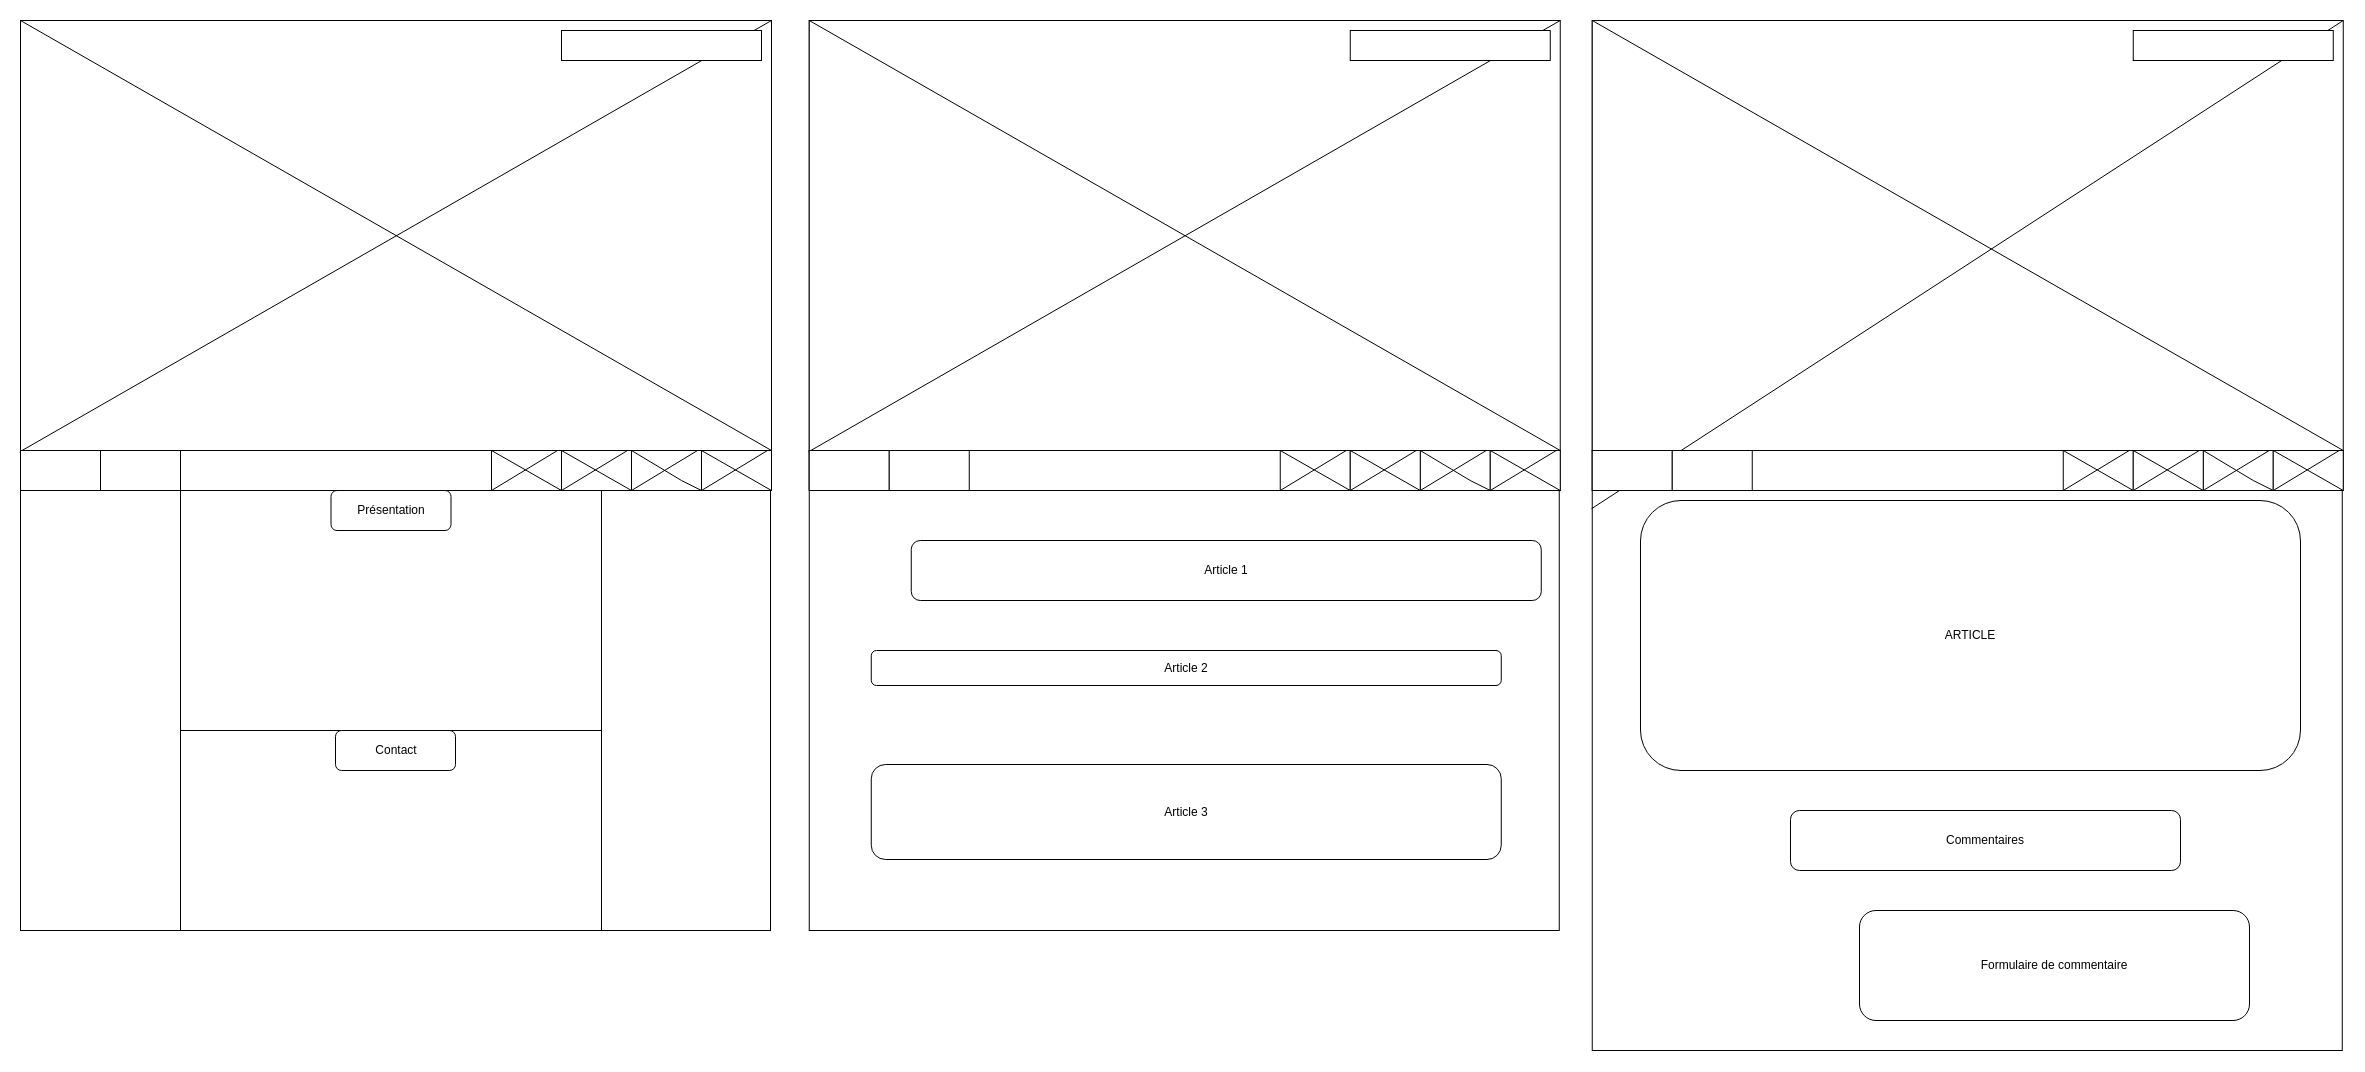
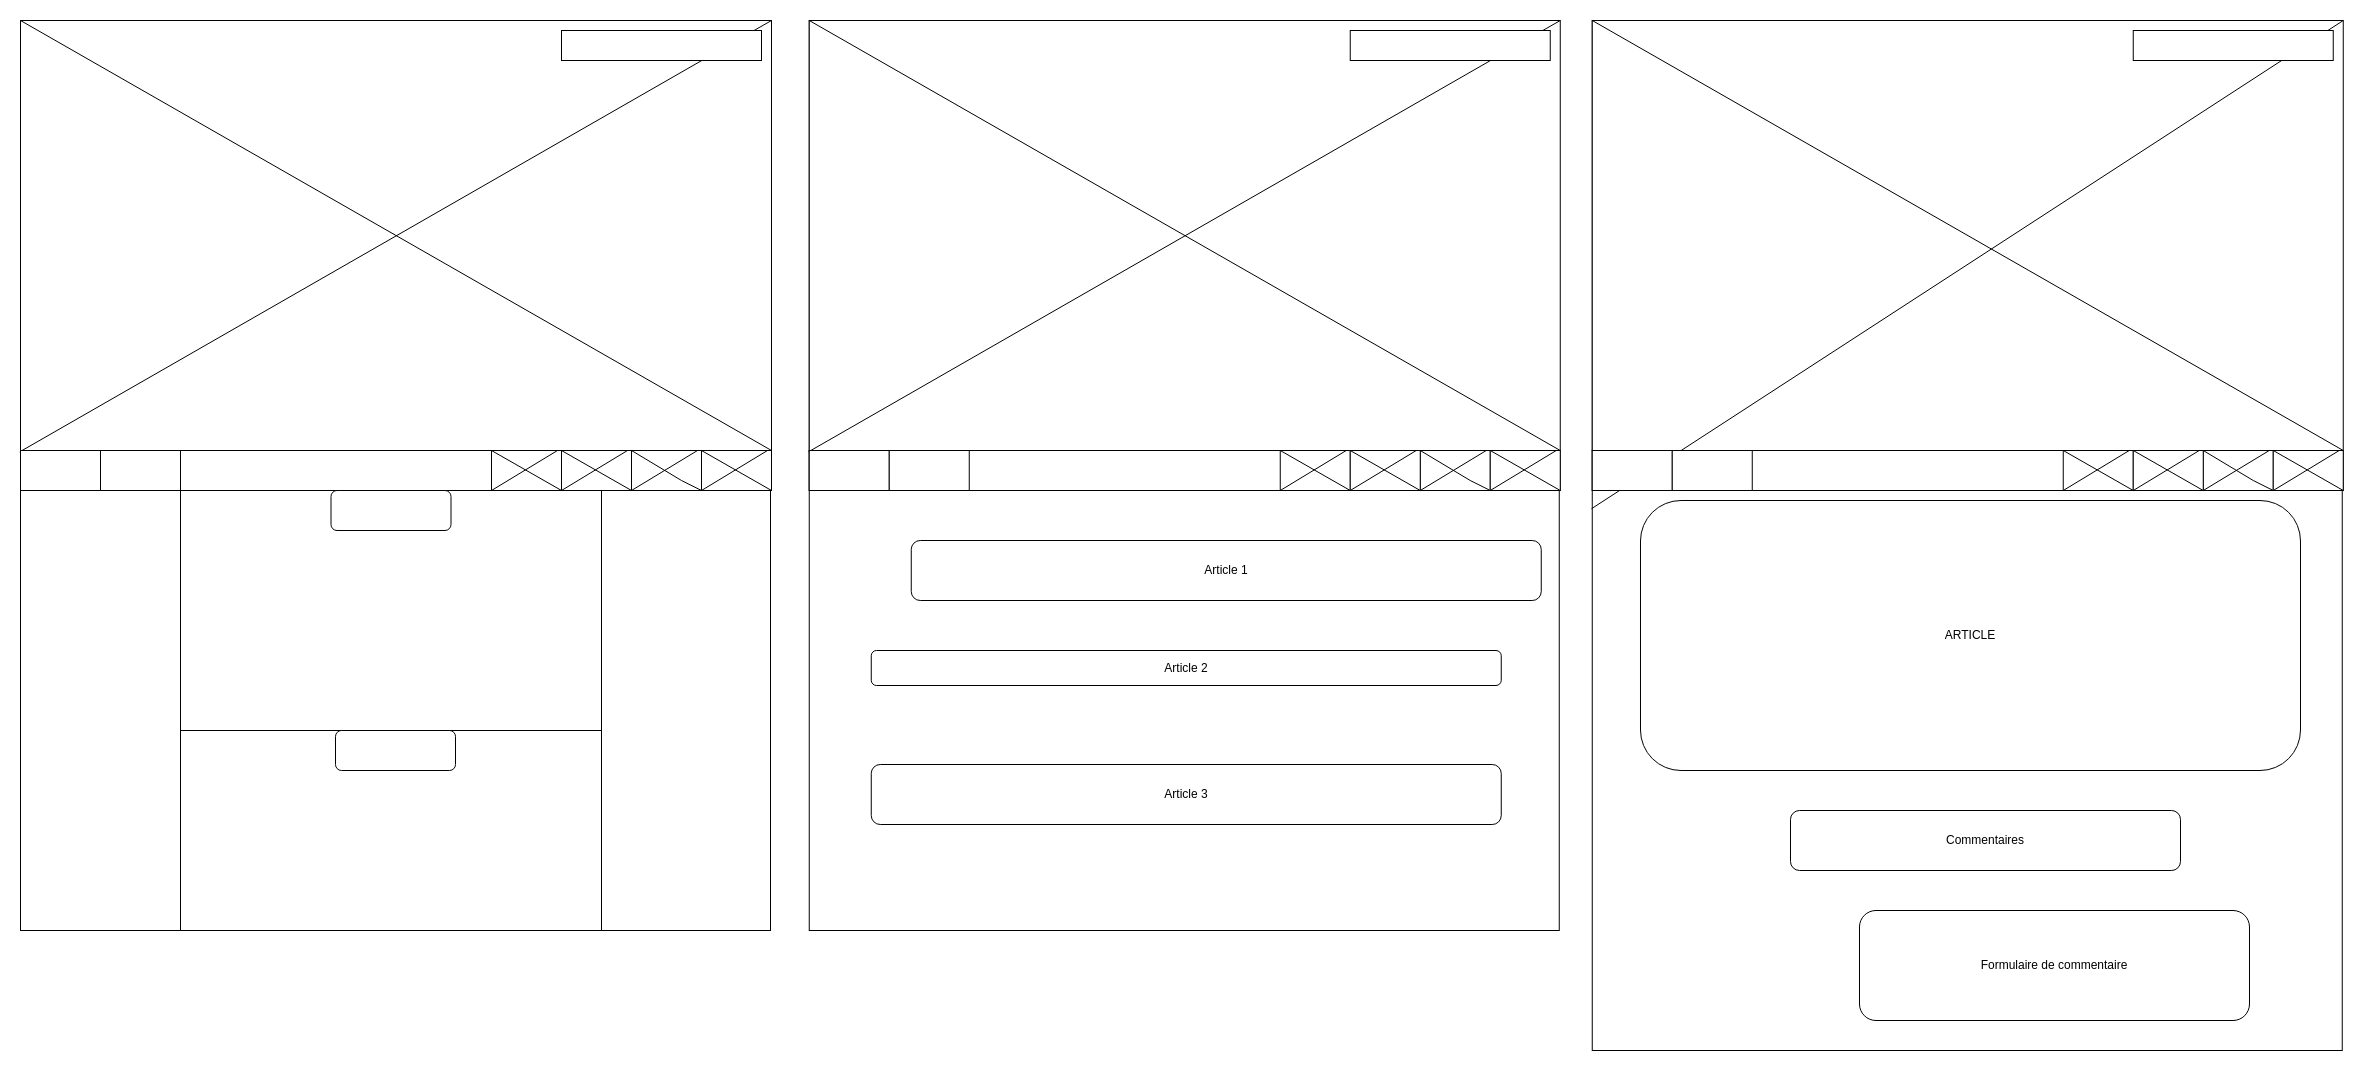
(392, 511) -> none
(397, 751) -> none
(1186, 812) -> (1186, 795)
